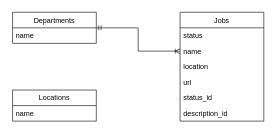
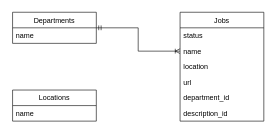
(201, 98) -> (209, 98)
